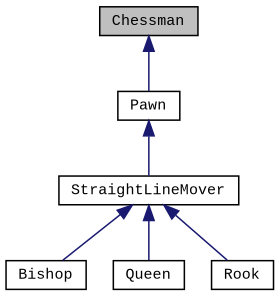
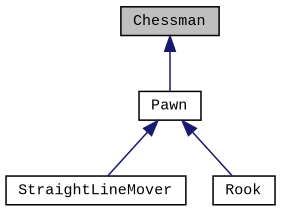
(201, 238) -> (212, 154)
(46, 275) -> none
(149, 275) -> none
